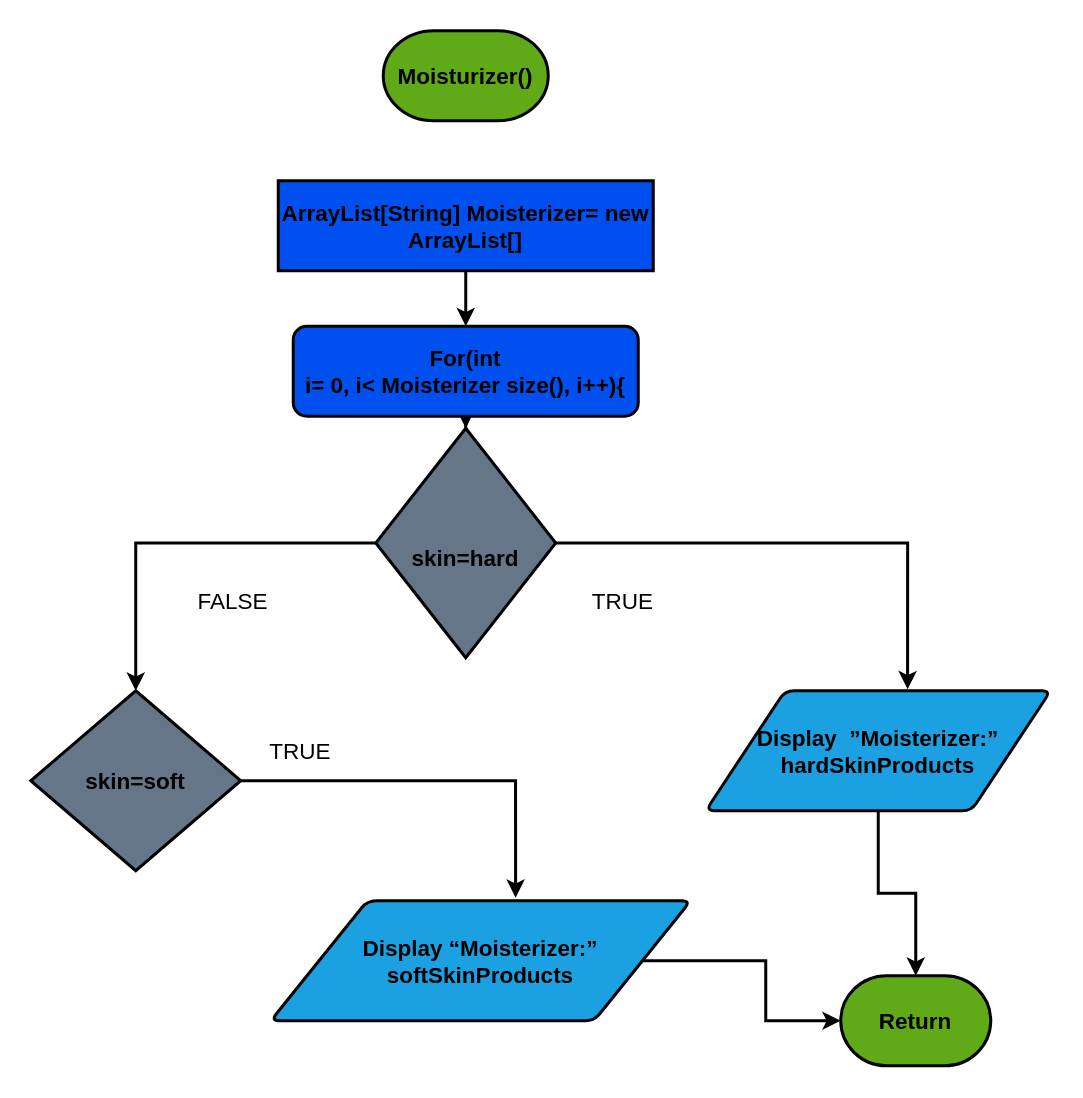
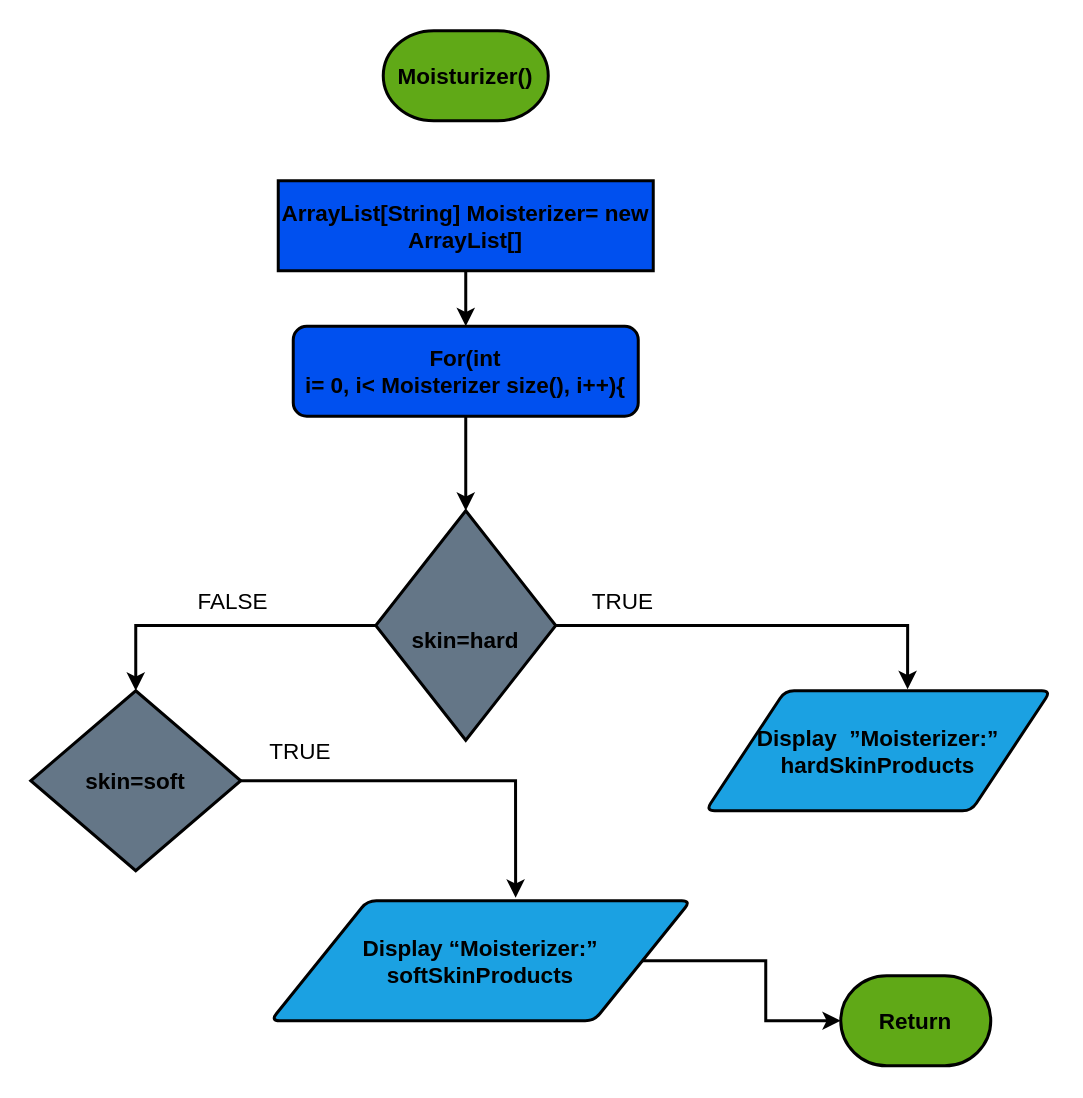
(466, 543) -> (466, 626)
(890, 893) -> none
